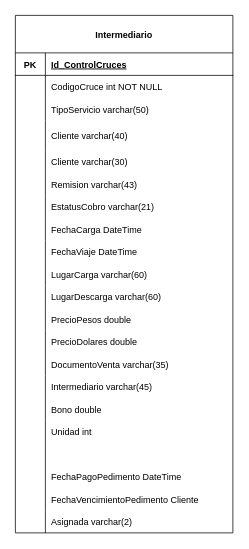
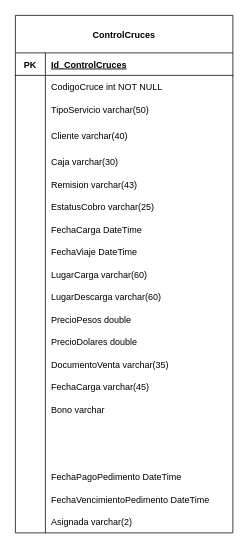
(124, 35) -> (124, 35)
(95, 162) -> (90, 162)
(110, 207) -> (110, 207)
(110, 387) -> (105, 387)
(76, 410) -> (80, 410)
(139, 432) -> none
(127, 500) -> (131, 500)
